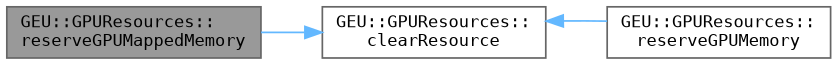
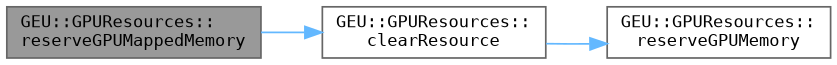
(585, 21) -> (568, 44)
